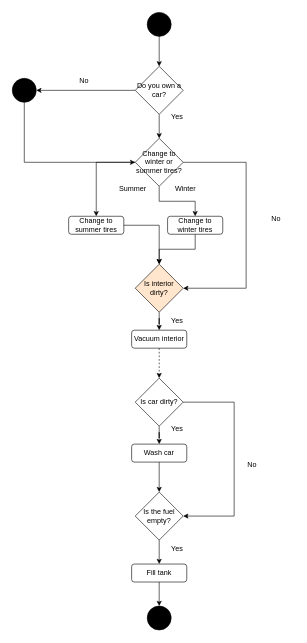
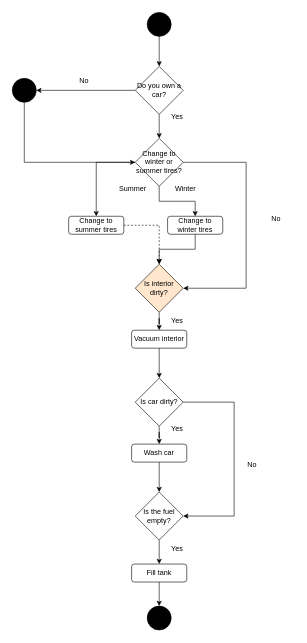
(152, 225) -> (152, 225)
(159, 361) -> (159, 361)
